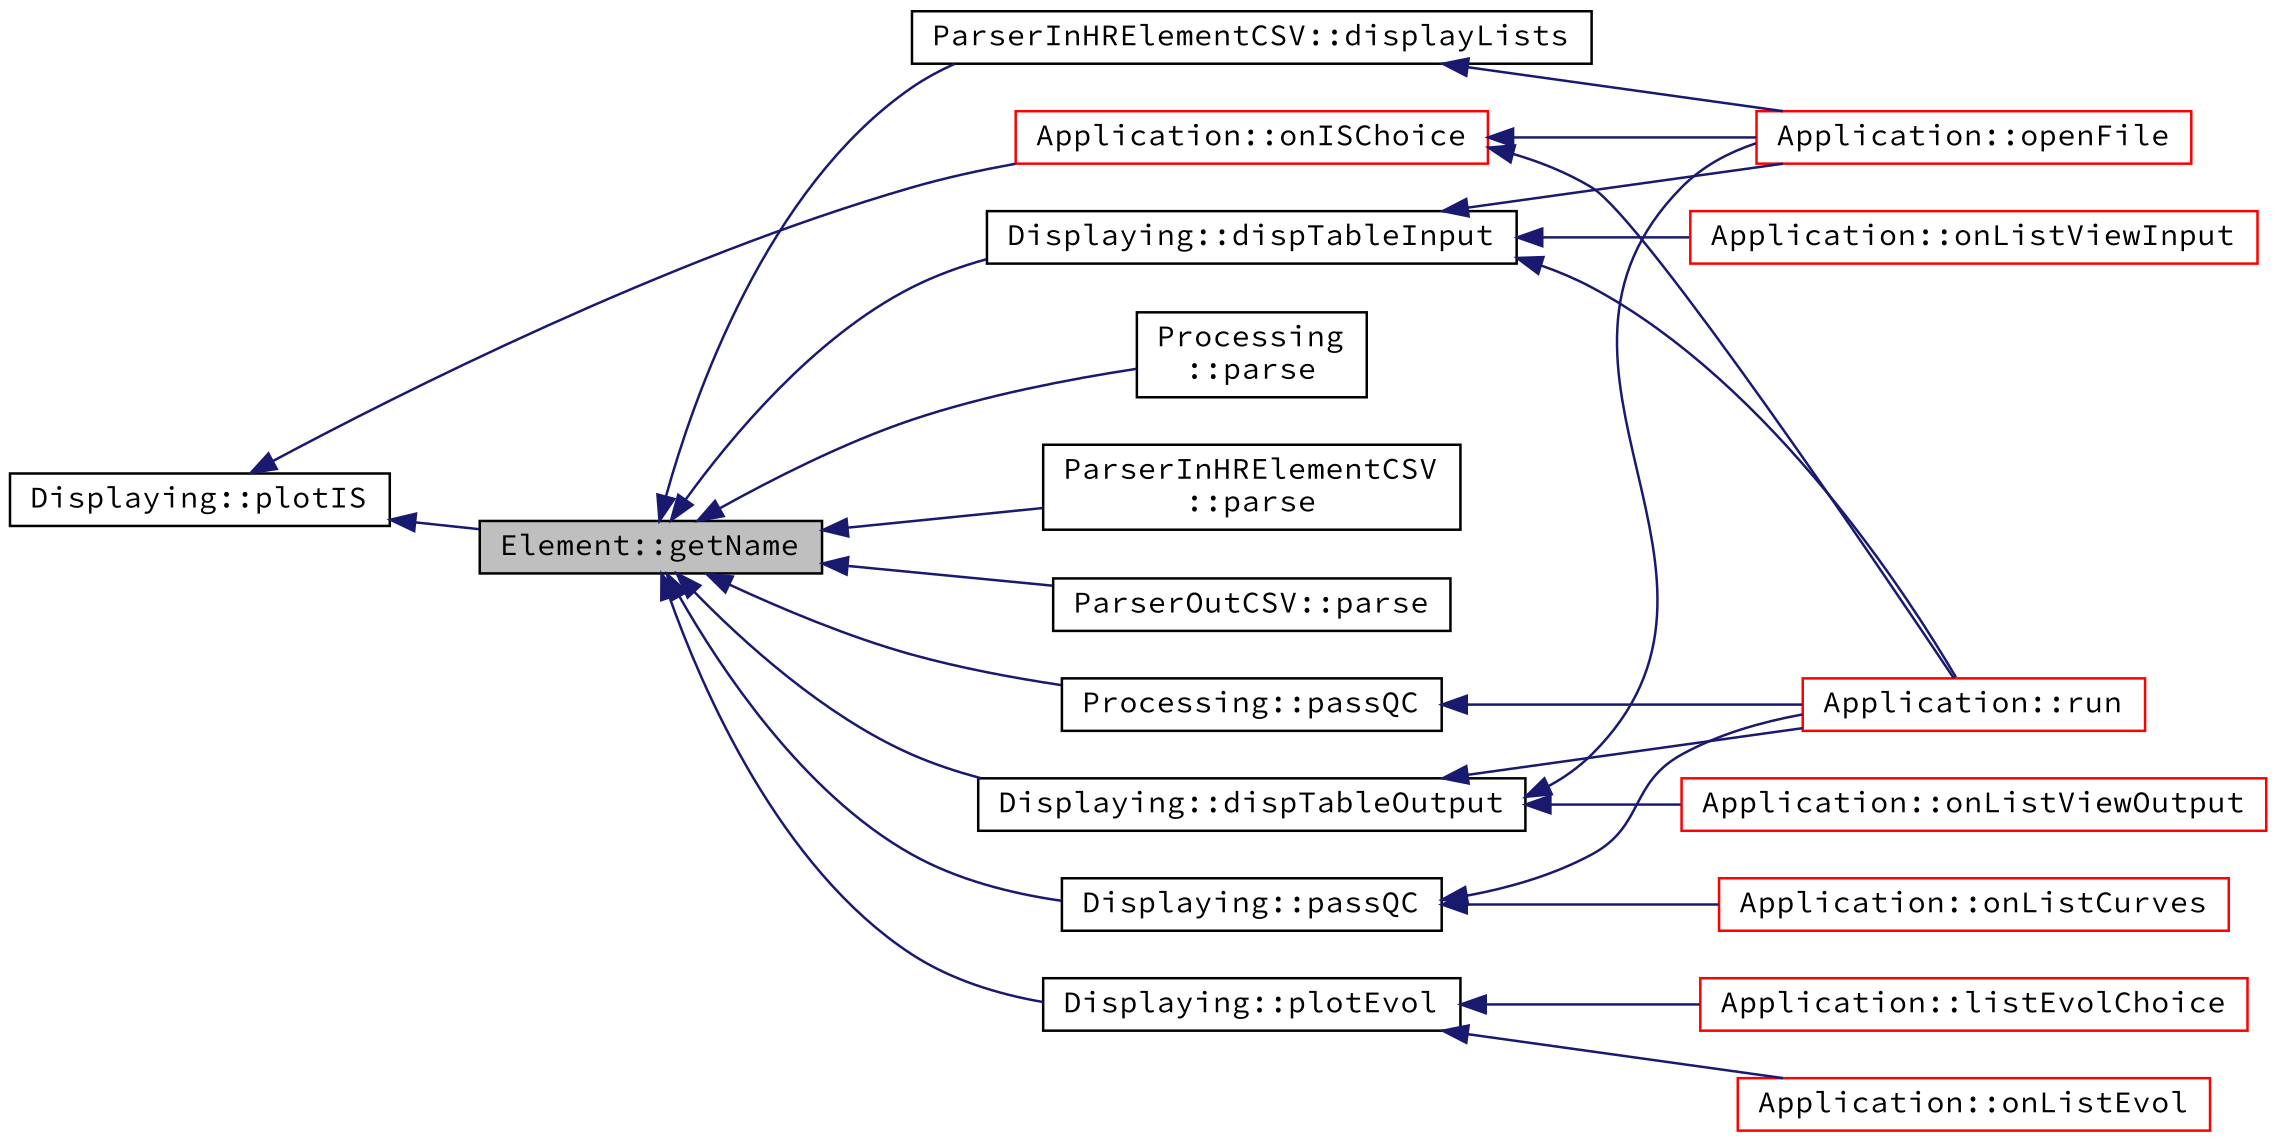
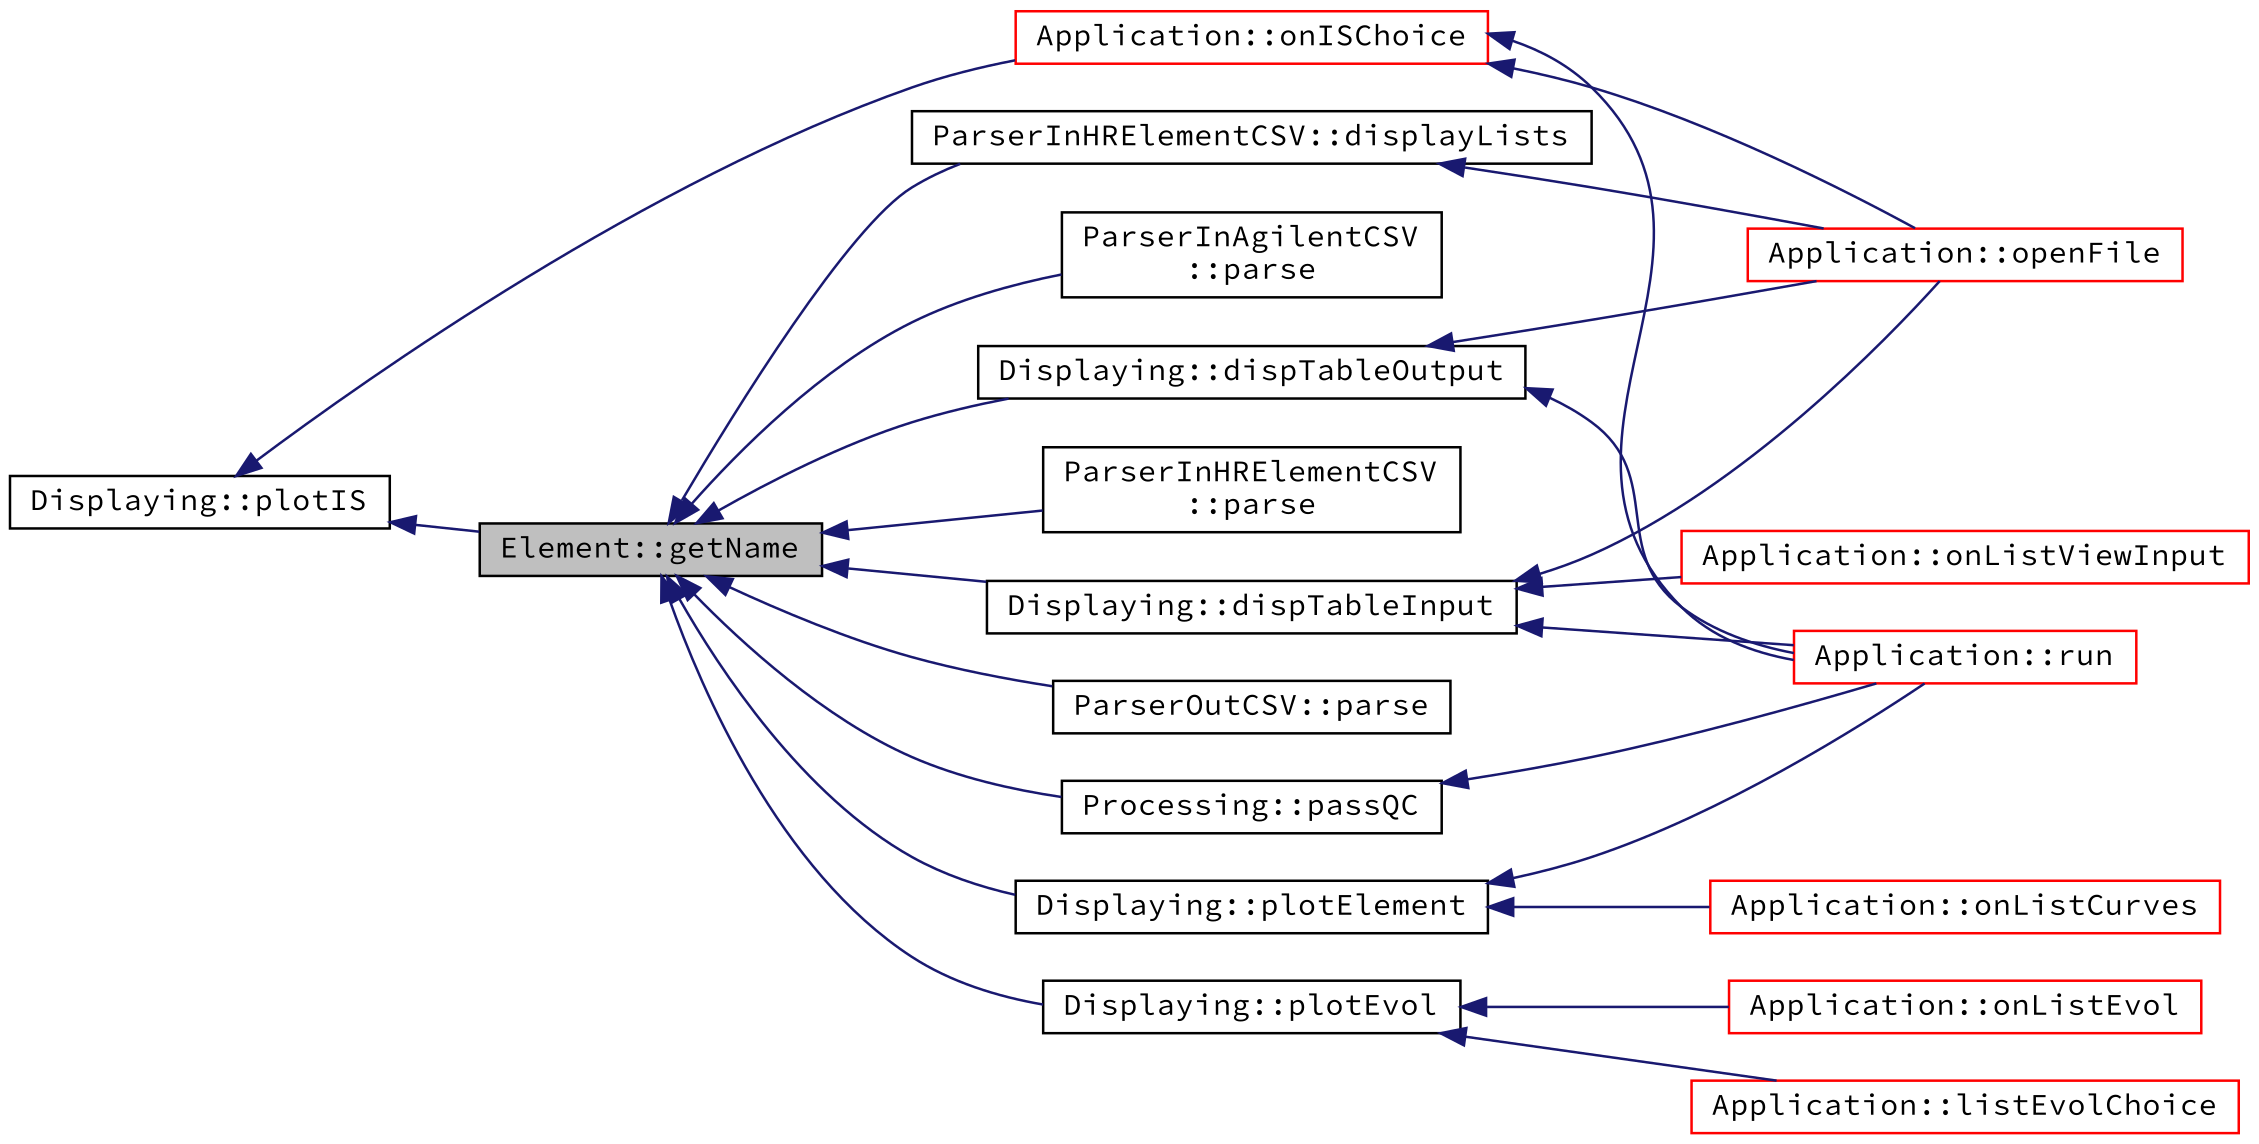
(1252, 355) -> (1252, 255)
(1974, 805) -> none
(1252, 904) -> (1252, 907)
